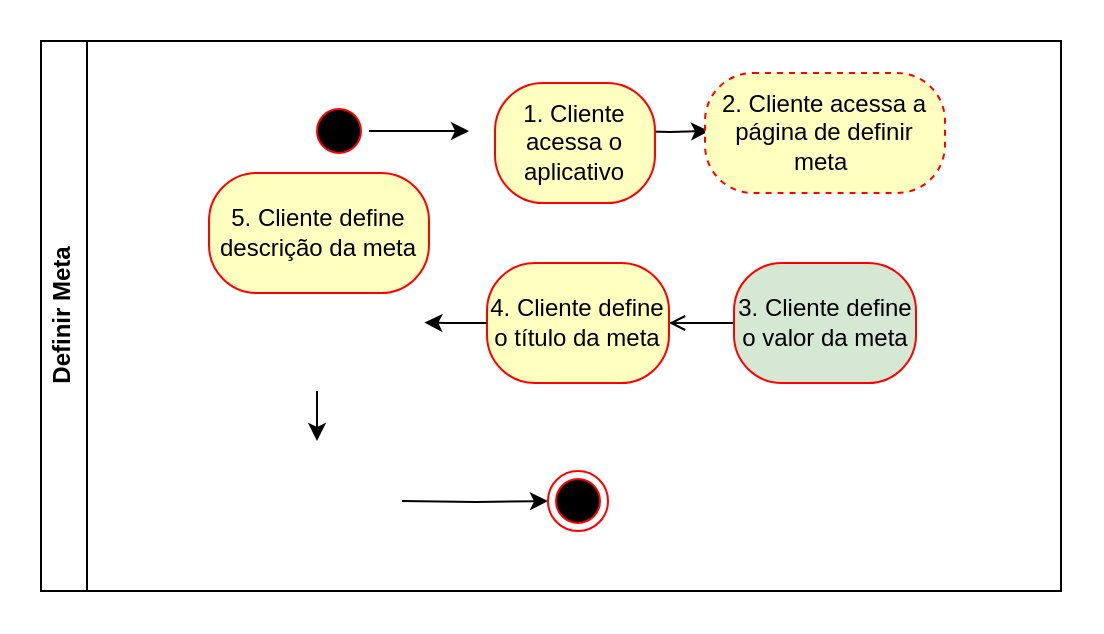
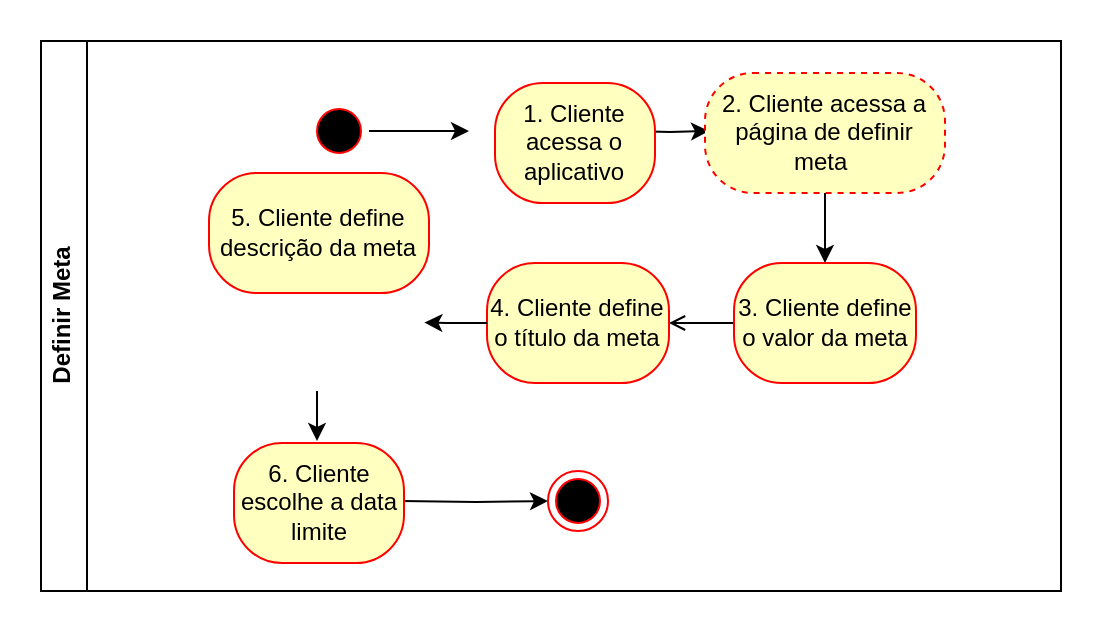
none -> (825, 231)
(825, 323) -> (825, 323)
none -> (319, 503)
